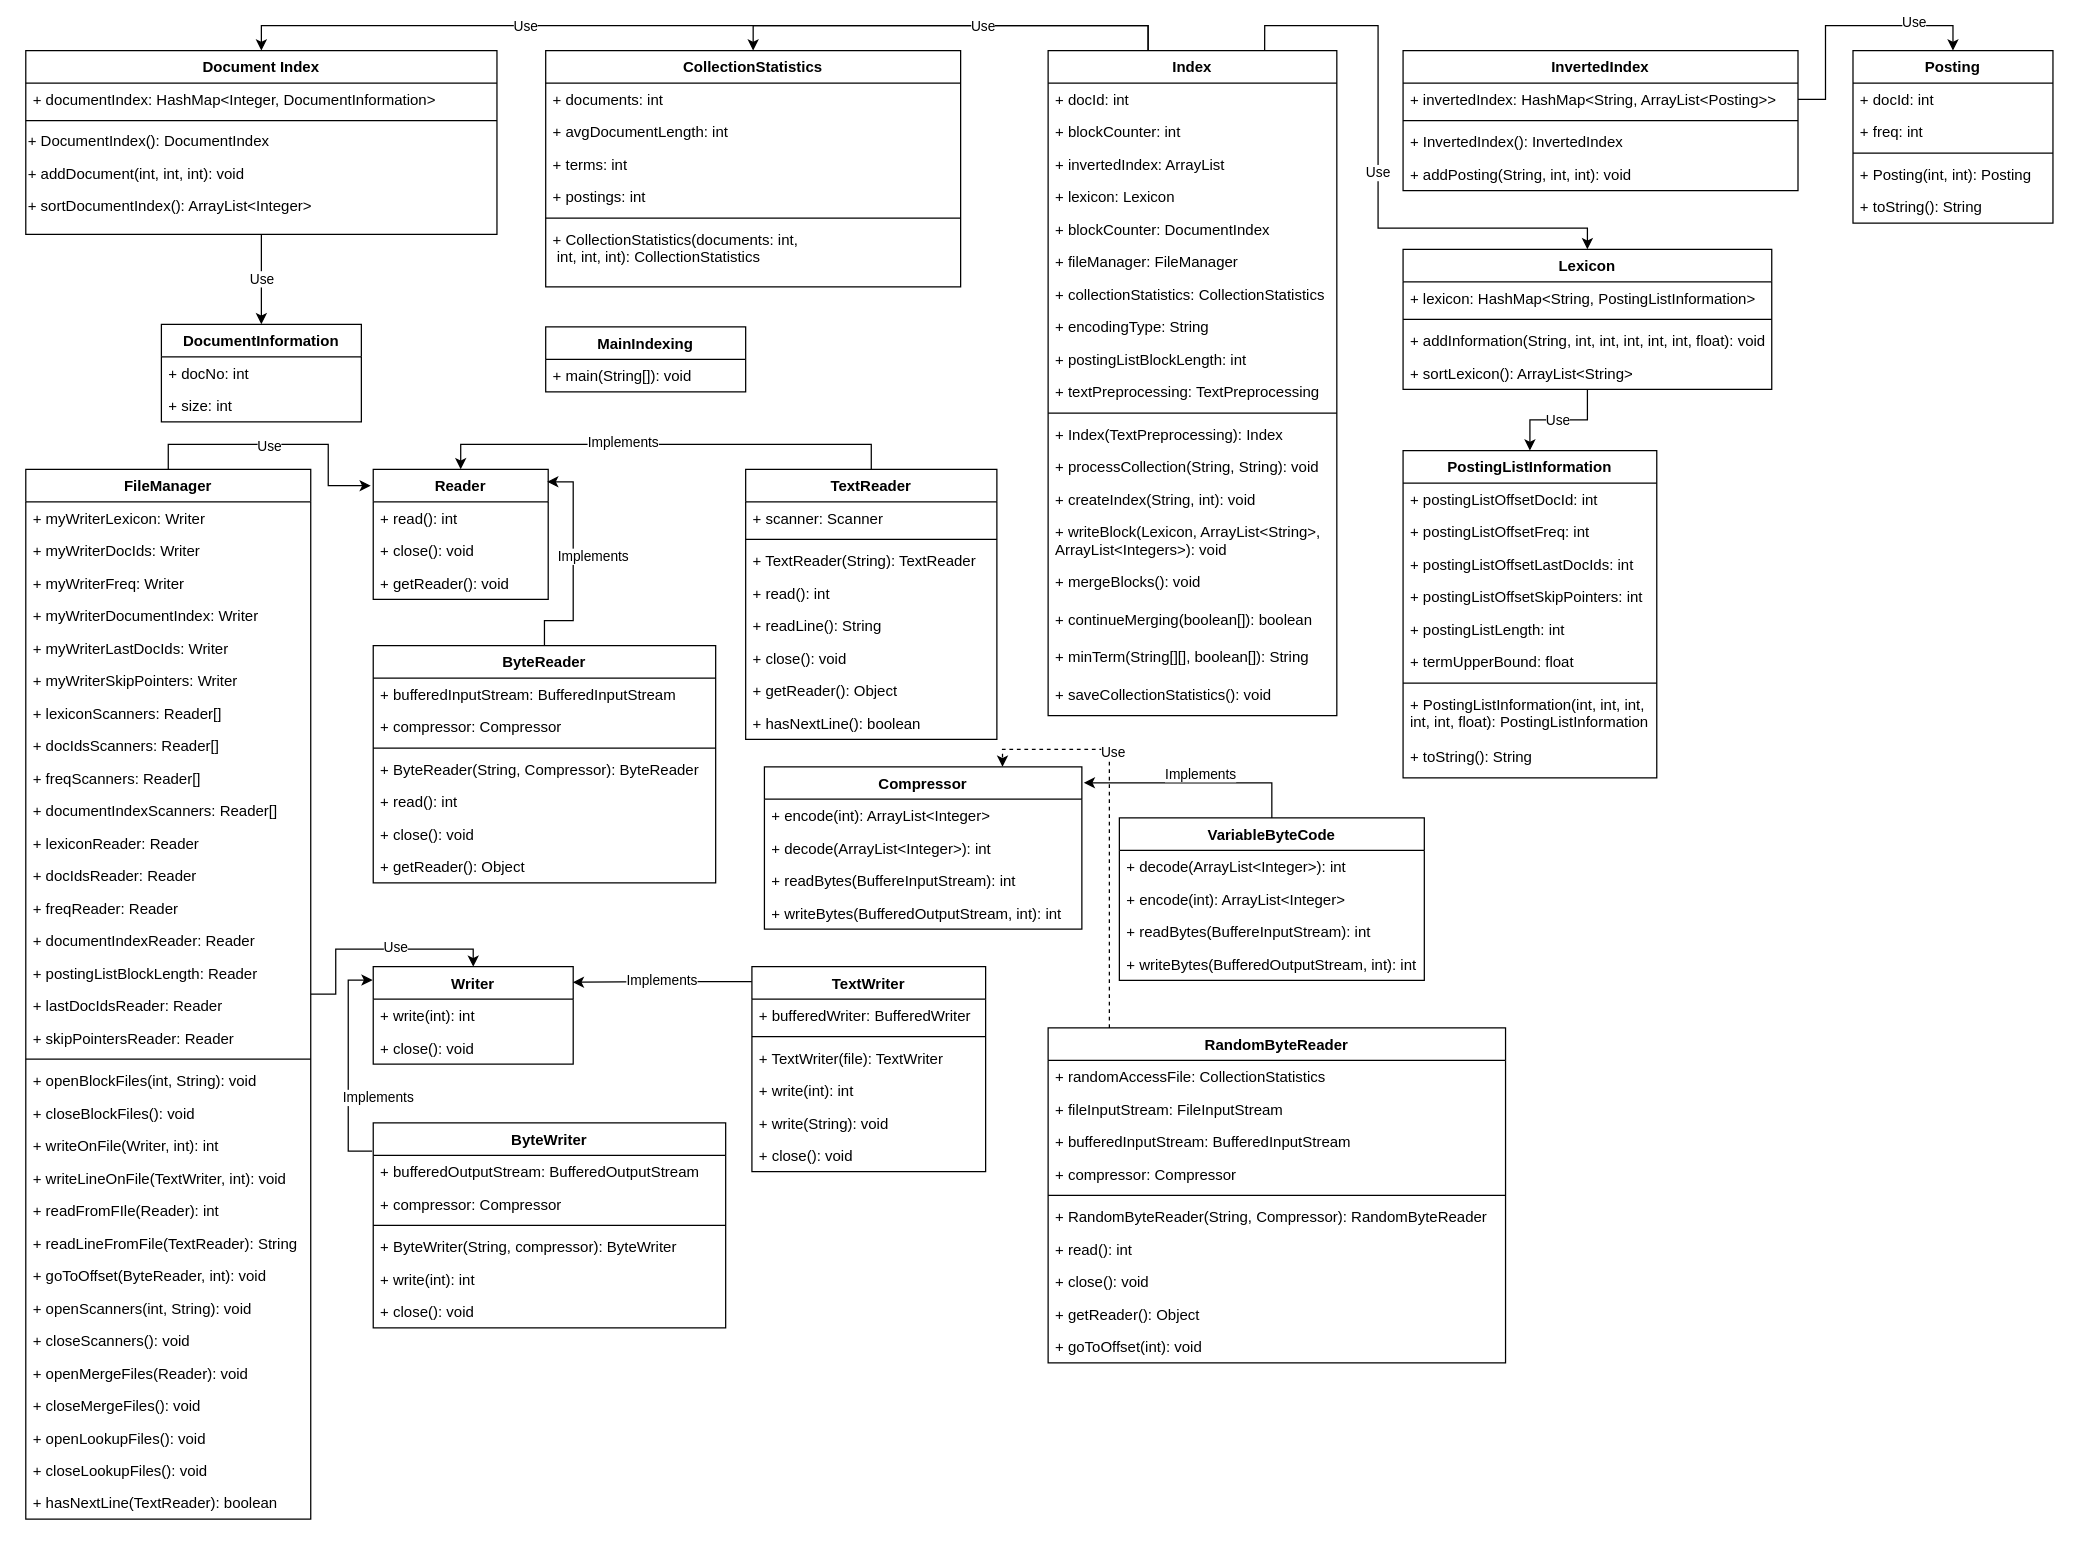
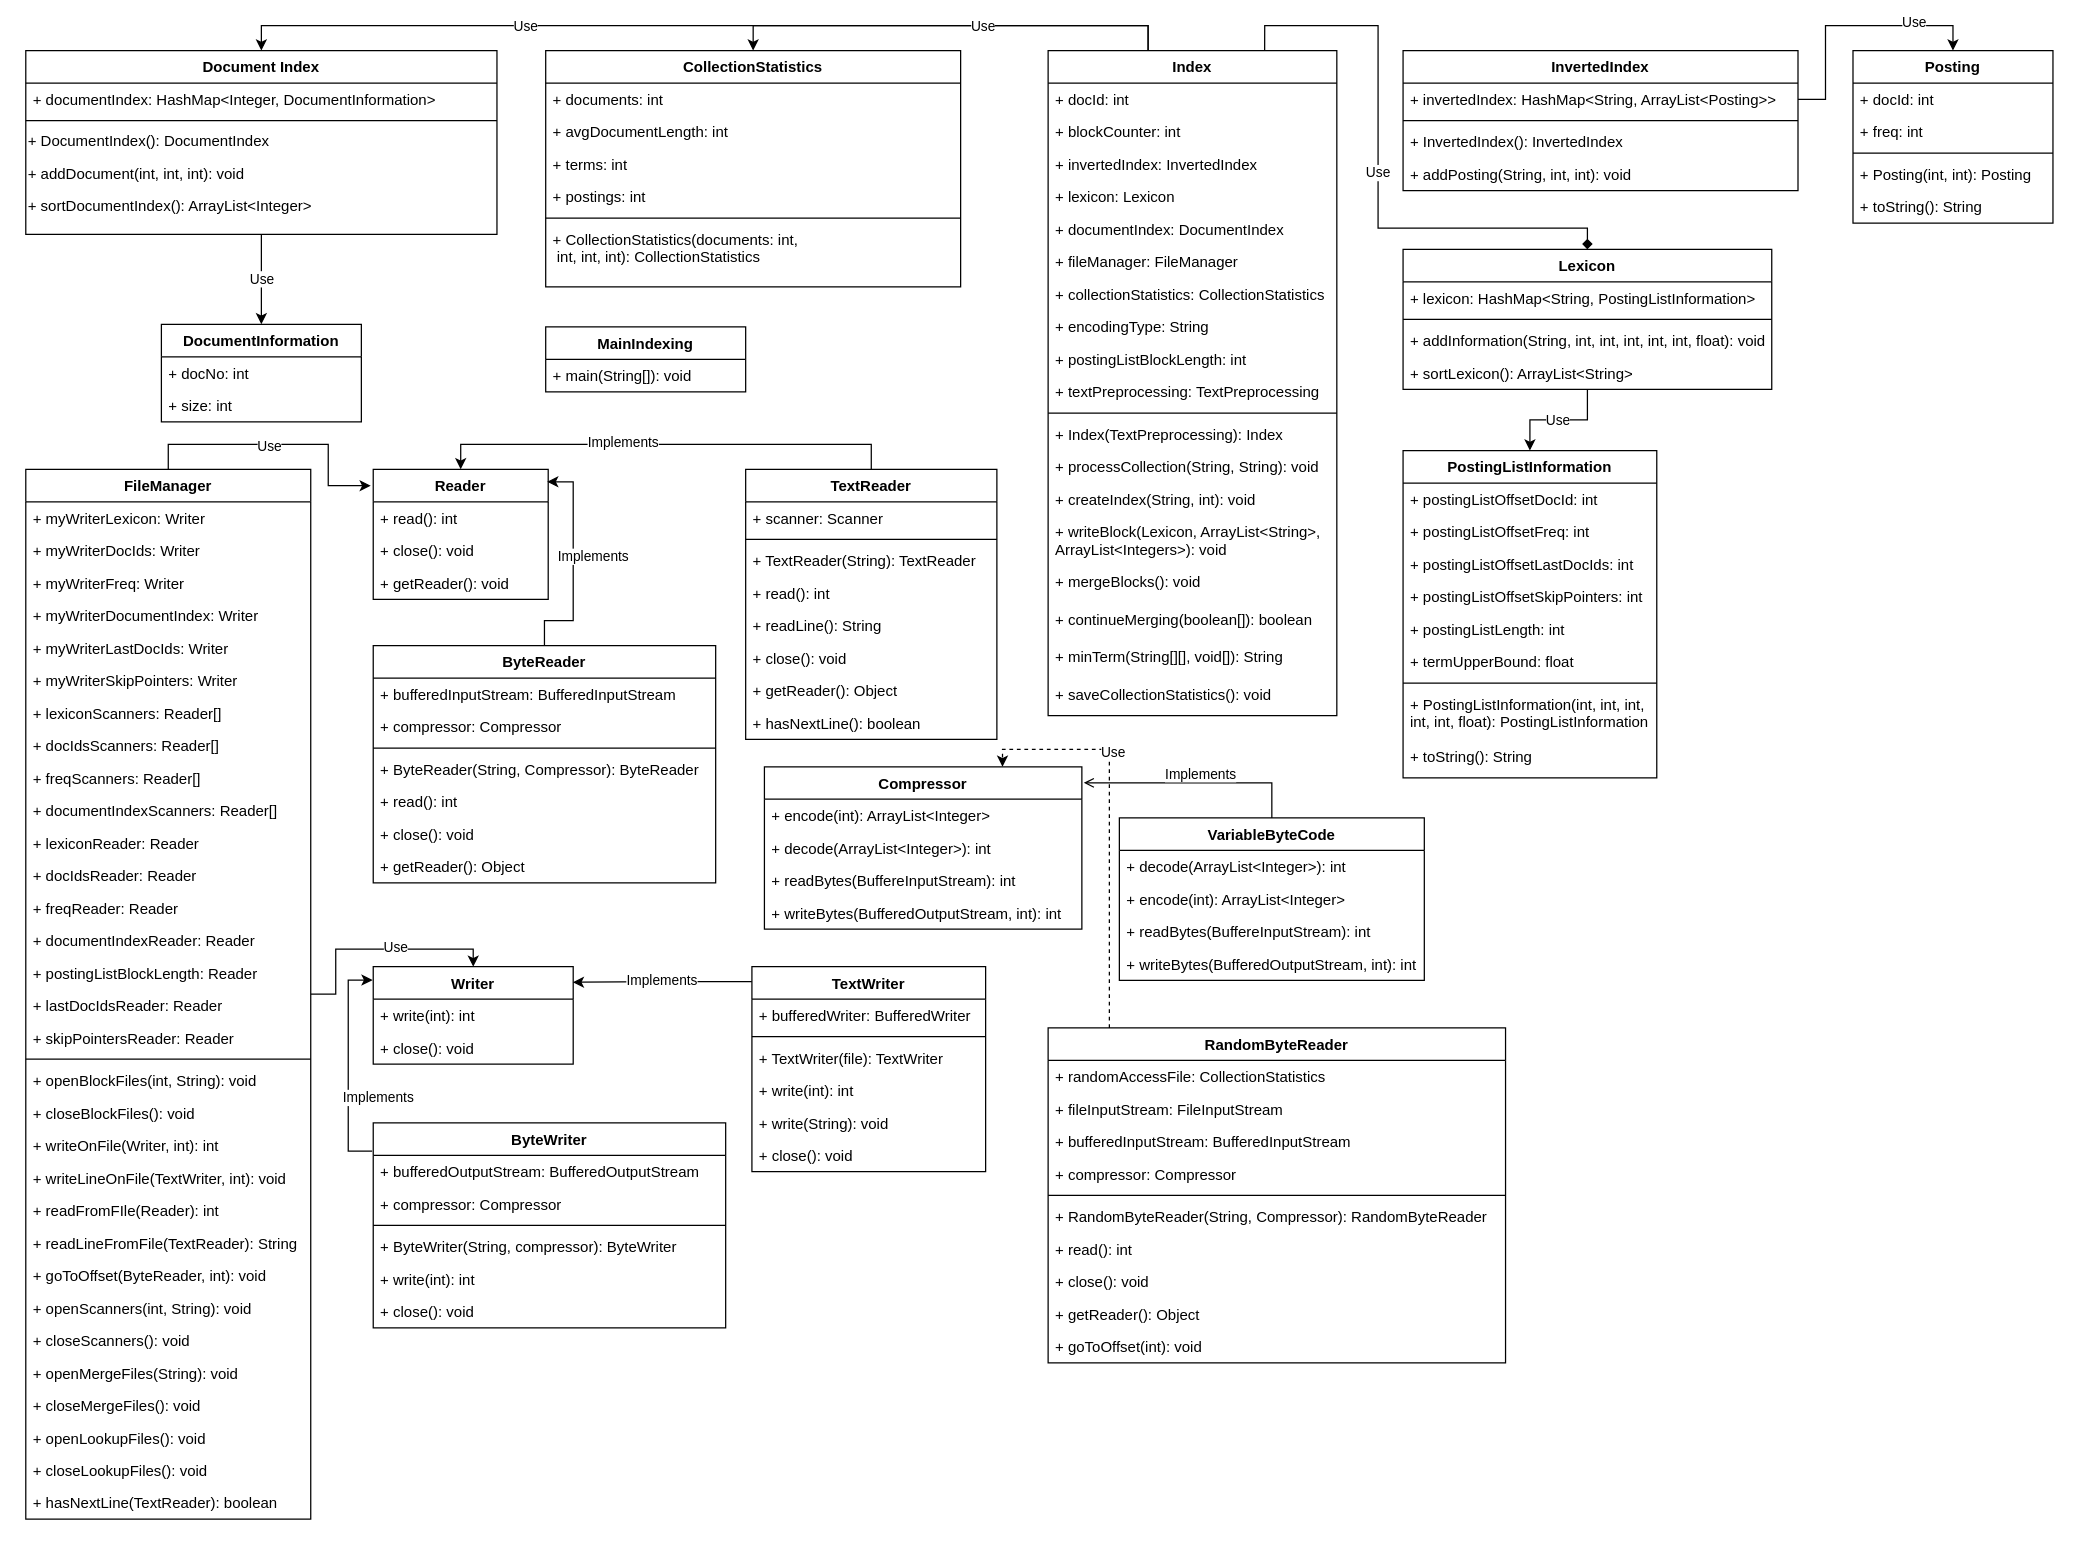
(1154, 165) -> (1173, 165)
(1169, 230) -> (1175, 230)
(1588, 239) -> (1588, 238)
(1205, 658) -> (1193, 658)
(1094, 783) -> (1091, 783)
(147, 1374) -> (145, 1374)
